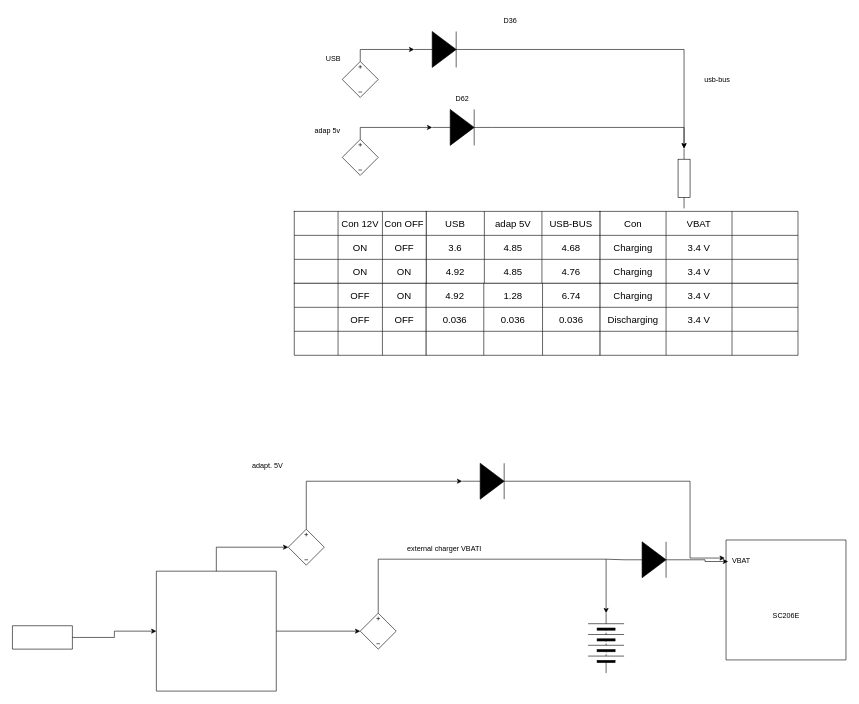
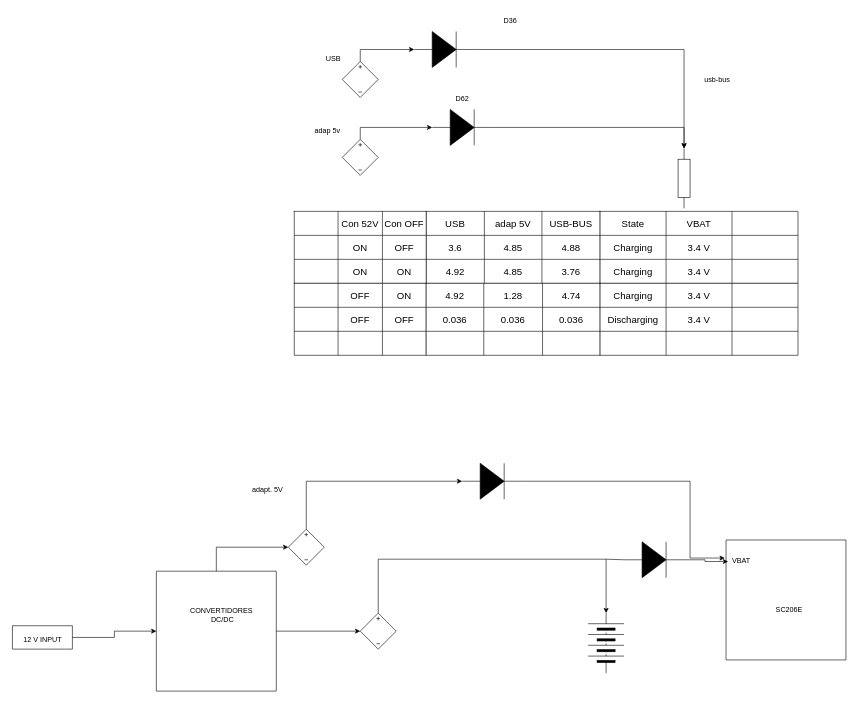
(360, 224) -> (360, 224)
(633, 224) -> (633, 224)
(571, 248) -> (571, 248)
(571, 272) -> (571, 272)
(572, 296) -> (572, 296)
(267, 467) -> (267, 491)
(444, 549) -> none
none -> (222, 615)
(786, 617) -> (789, 611)
none -> (42, 641)
